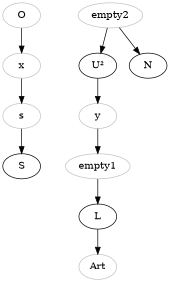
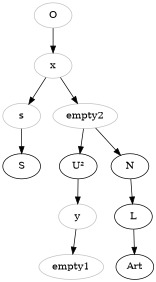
none -> (67, 88)
(98, 188) -> (131, 188)
(98, 267) -> (135, 267)
